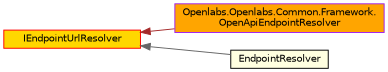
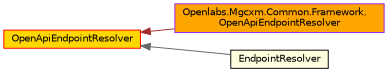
(280, 18) -> (280, 18)
(72, 39) -> (72, 39)
